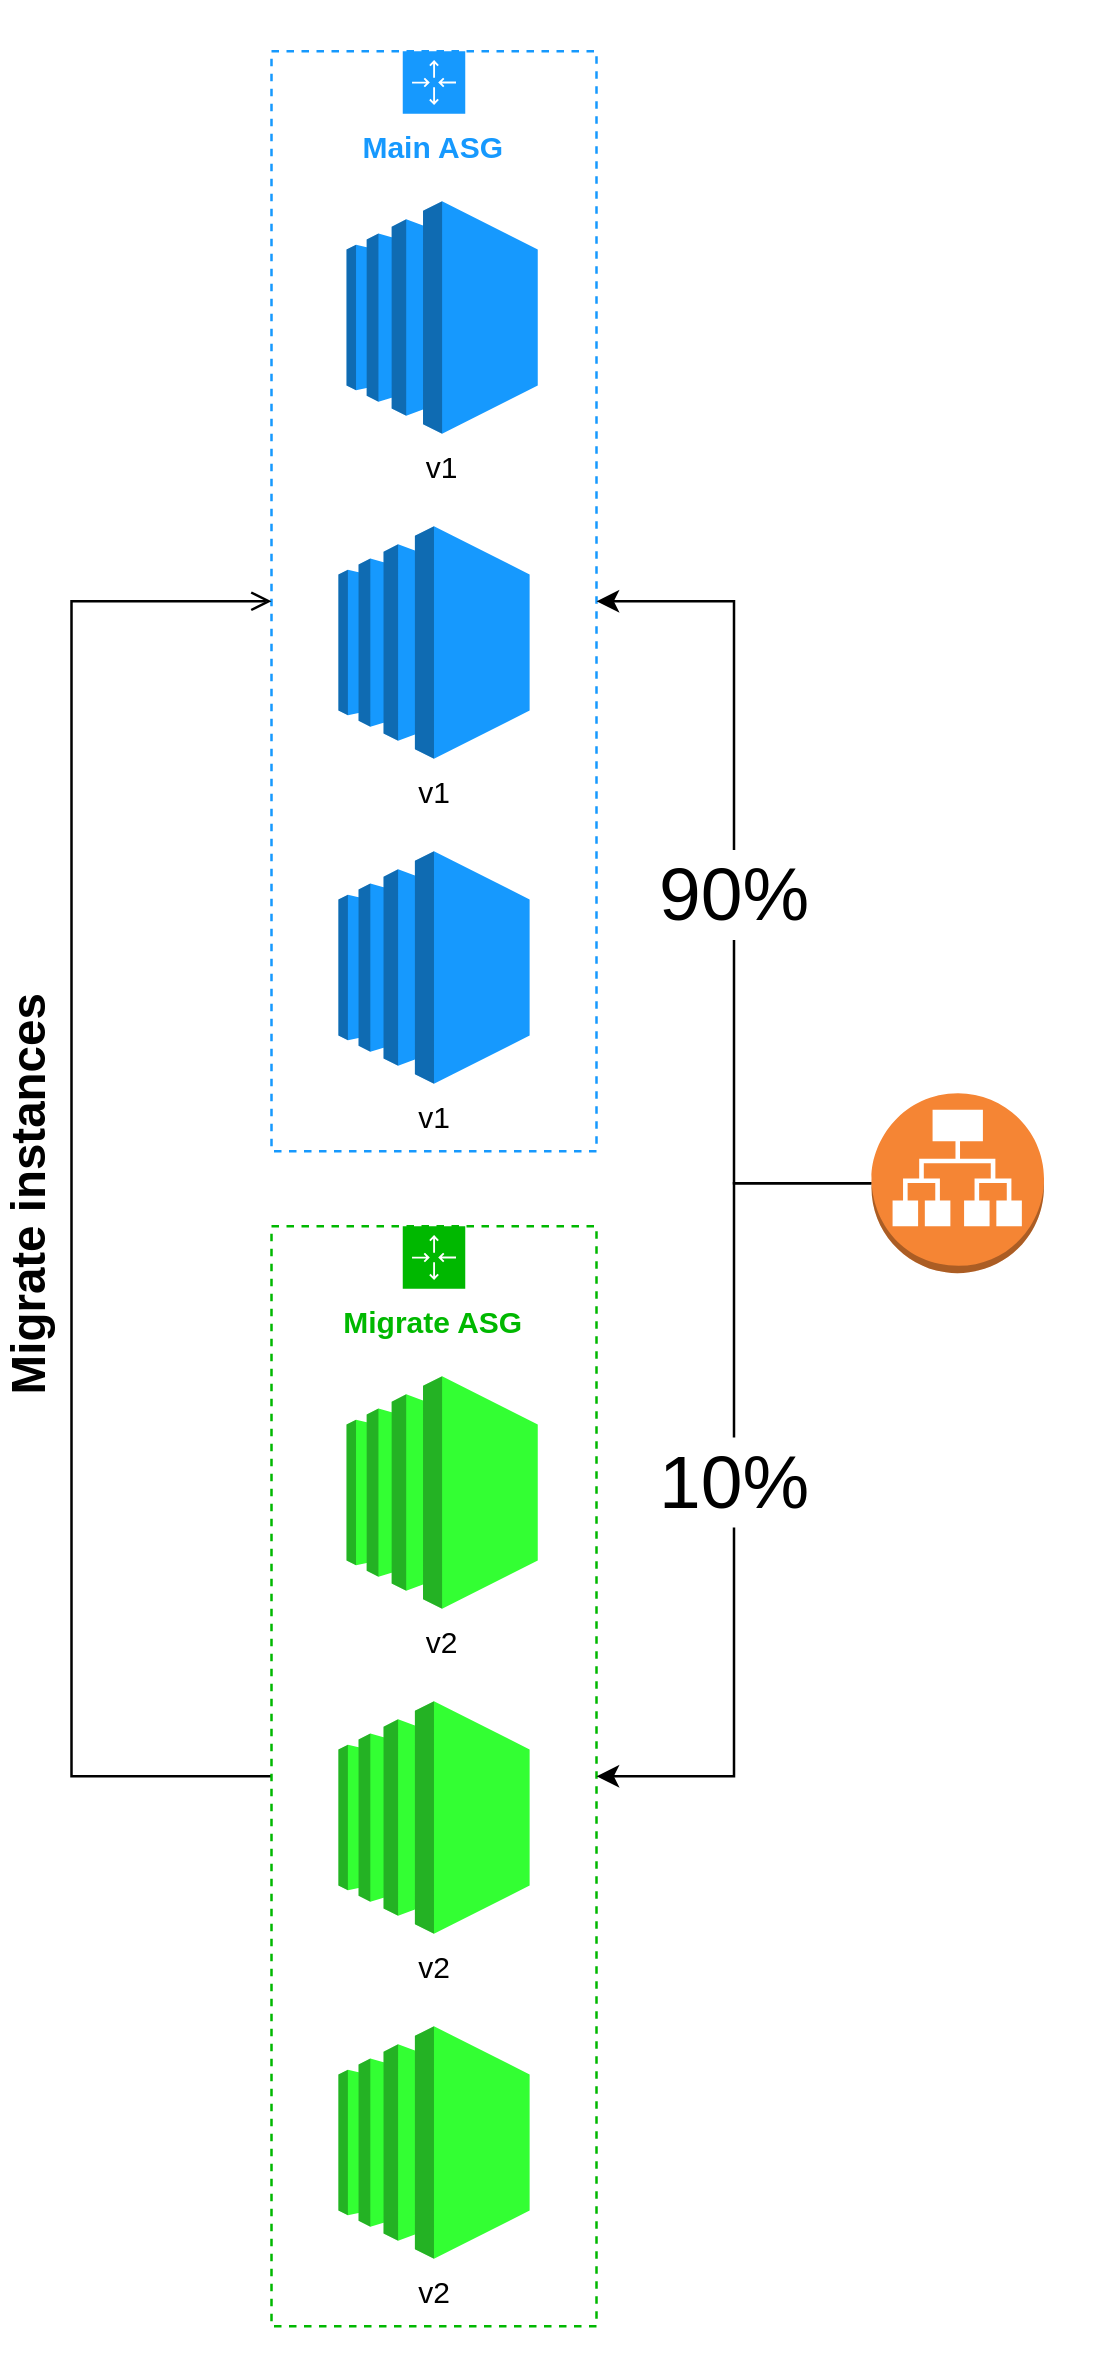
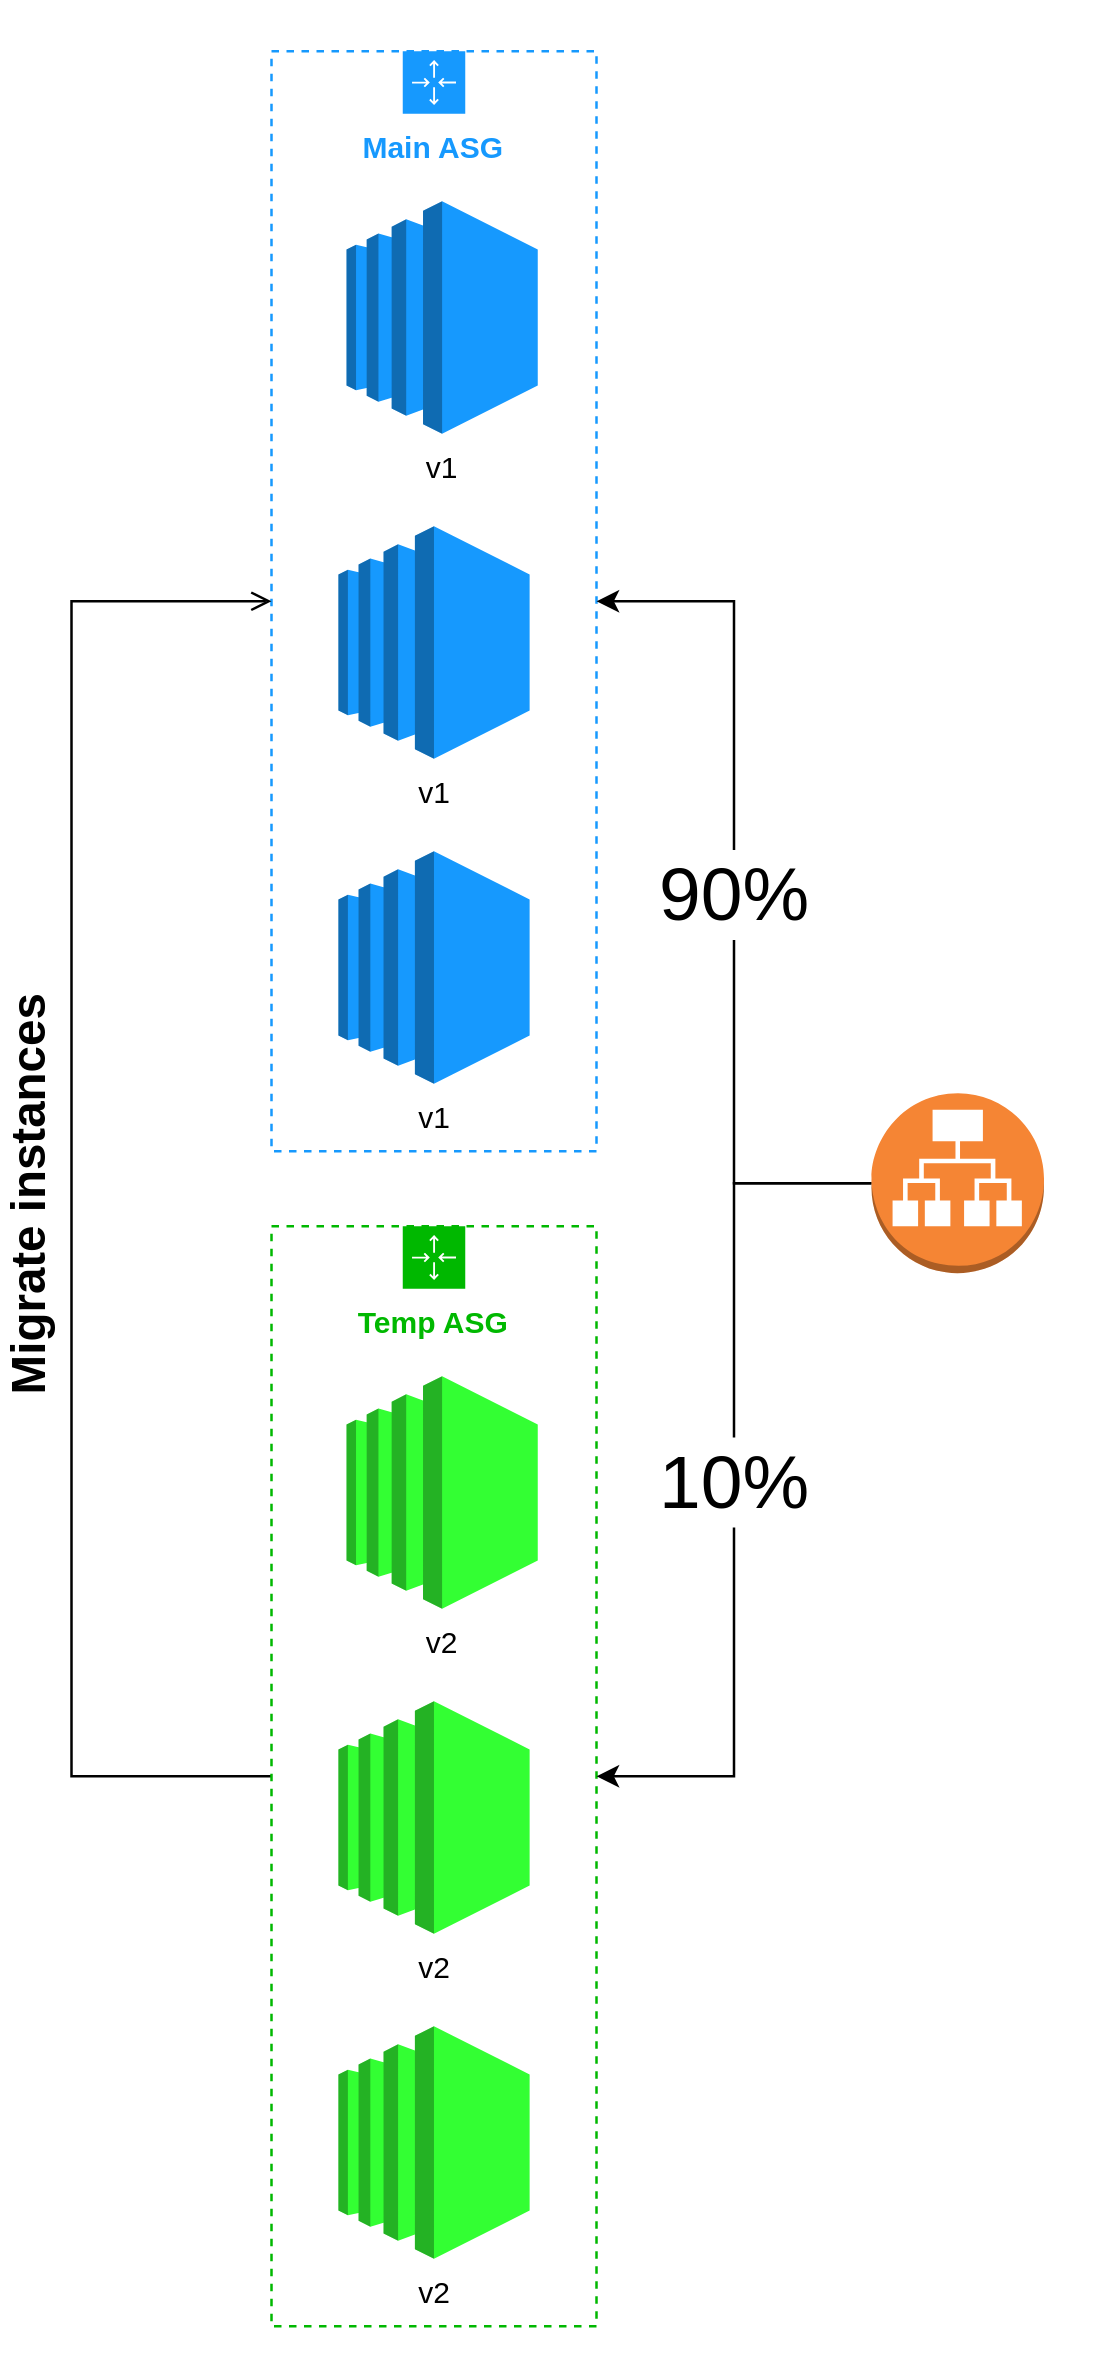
(434, 1324) -> (434, 1324)
